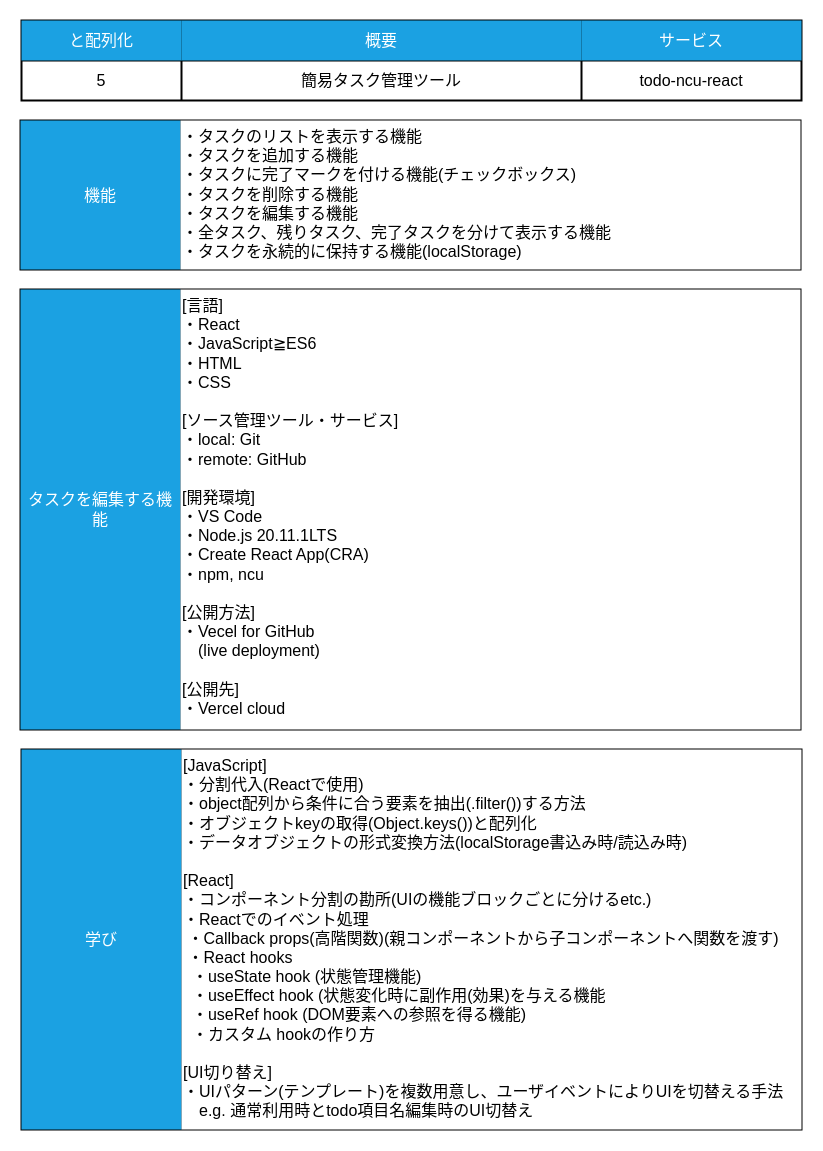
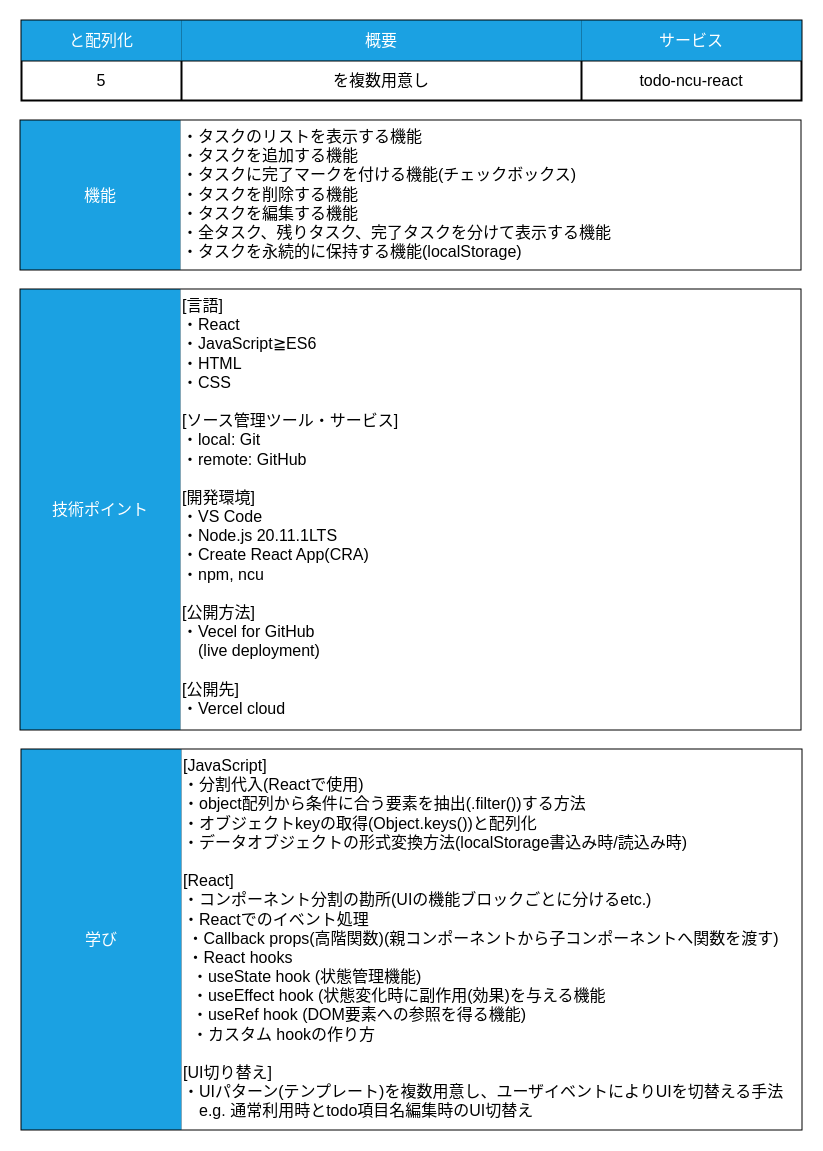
(382, 81) -> (382, 81)
(101, 510) -> (101, 510)
